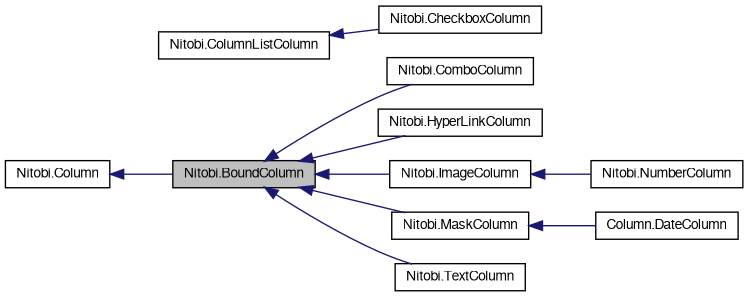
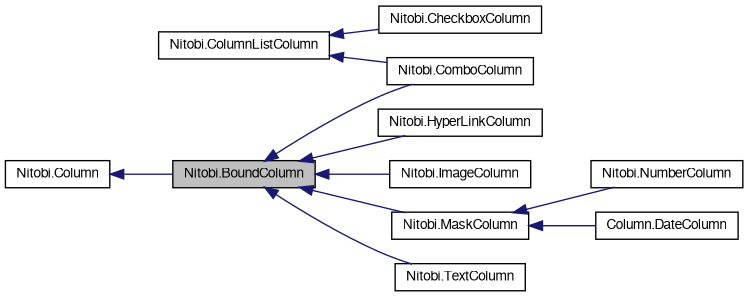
none -> (365, 60)
(568, 174) -> (570, 198)
